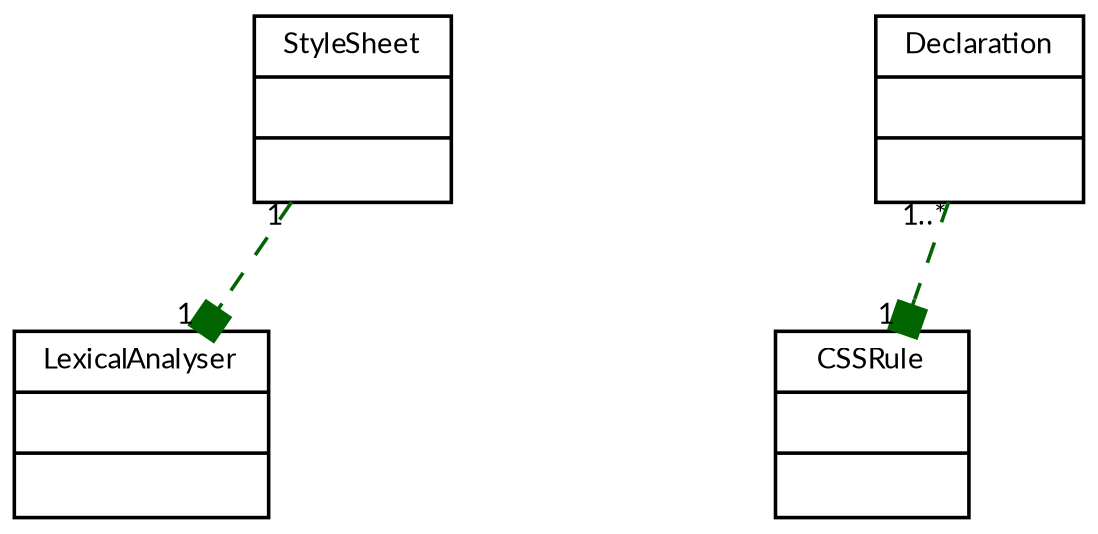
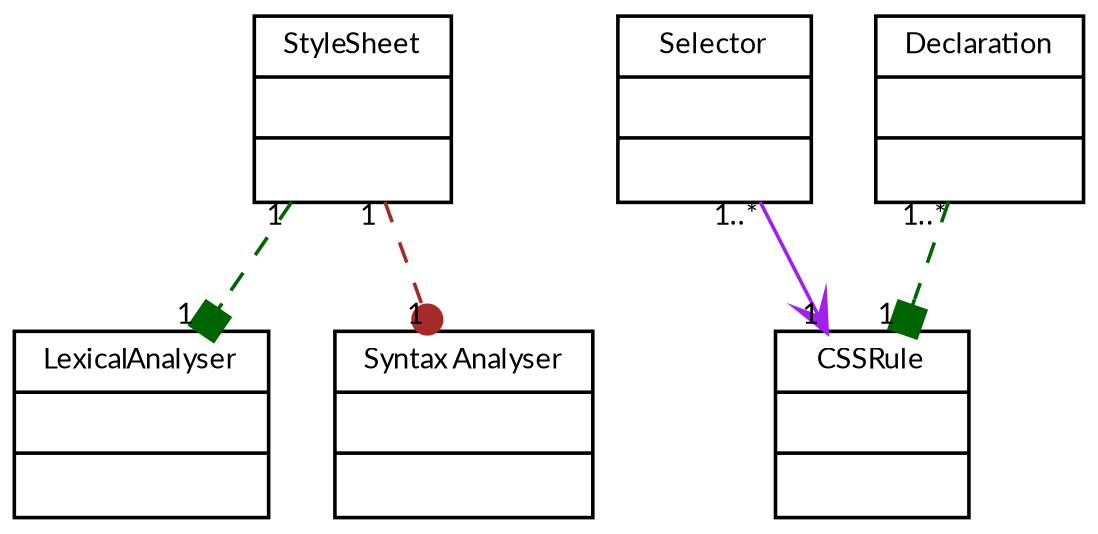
none -> (715, 109)
none -> (464, 424)
